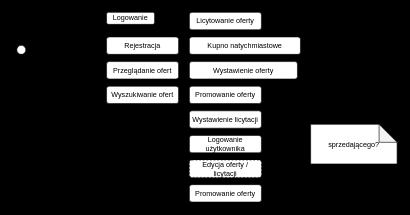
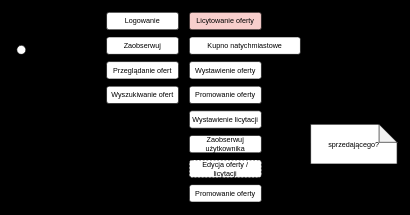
(131, 18) -> (143, 21)
(225, 21) -> (225, 21)
(143, 46) -> (143, 46)
(243, 70) -> (225, 70)
(225, 144) -> (225, 144)
